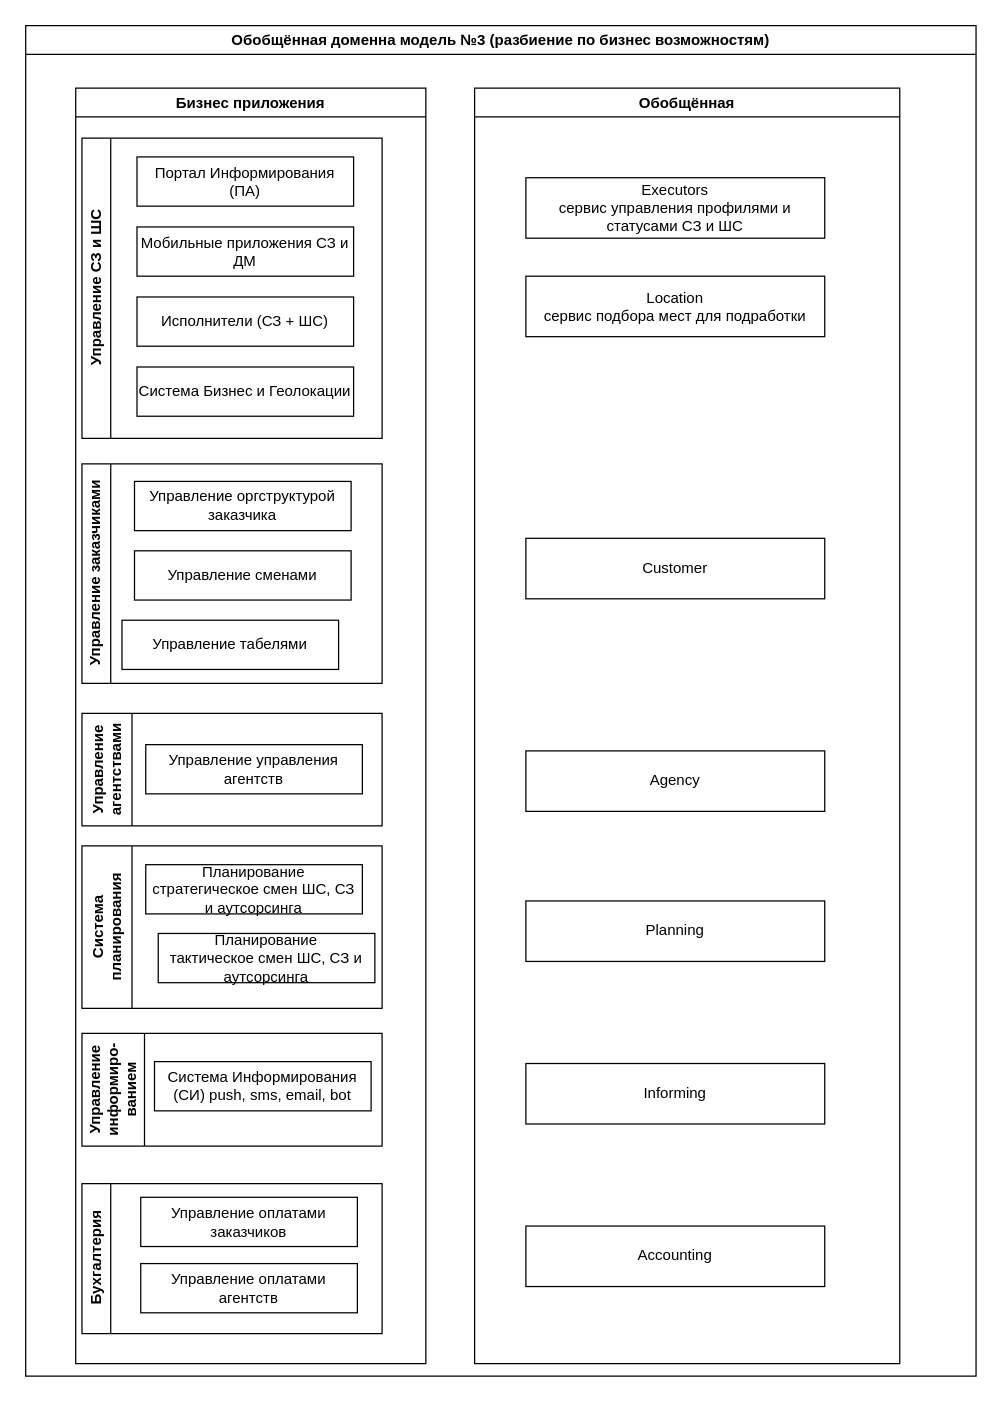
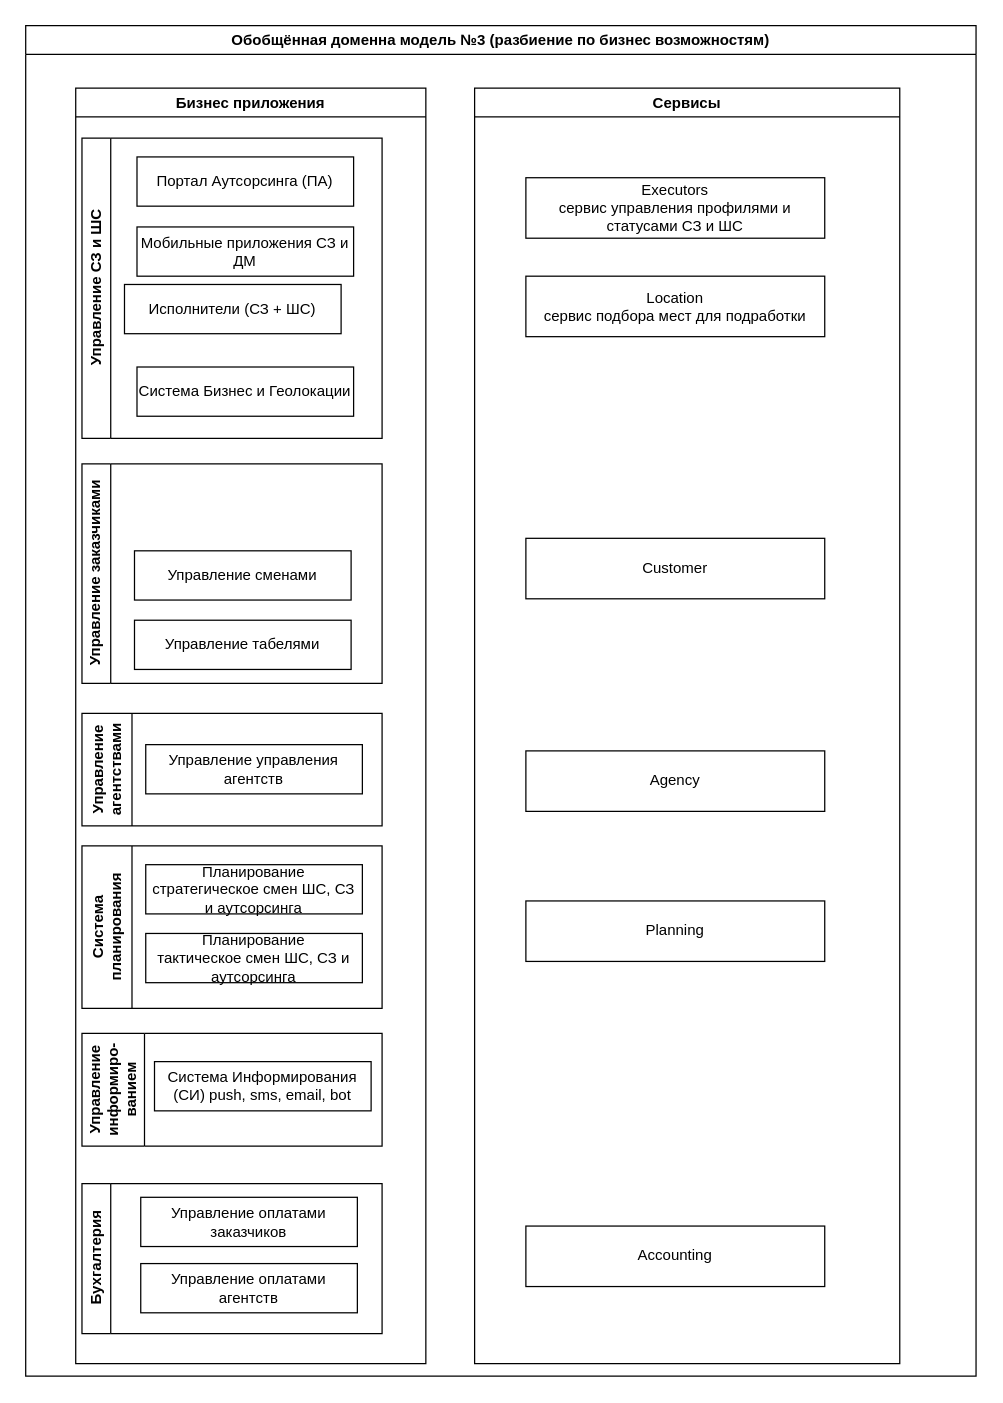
(687, 103) -> (687, 103)
(245, 182) -> (245, 182)
(245, 321) -> (233, 309)
(243, 506) -> none
(230, 645) -> (243, 645)
(266, 958) -> (254, 958)
(675, 1093) -> none
